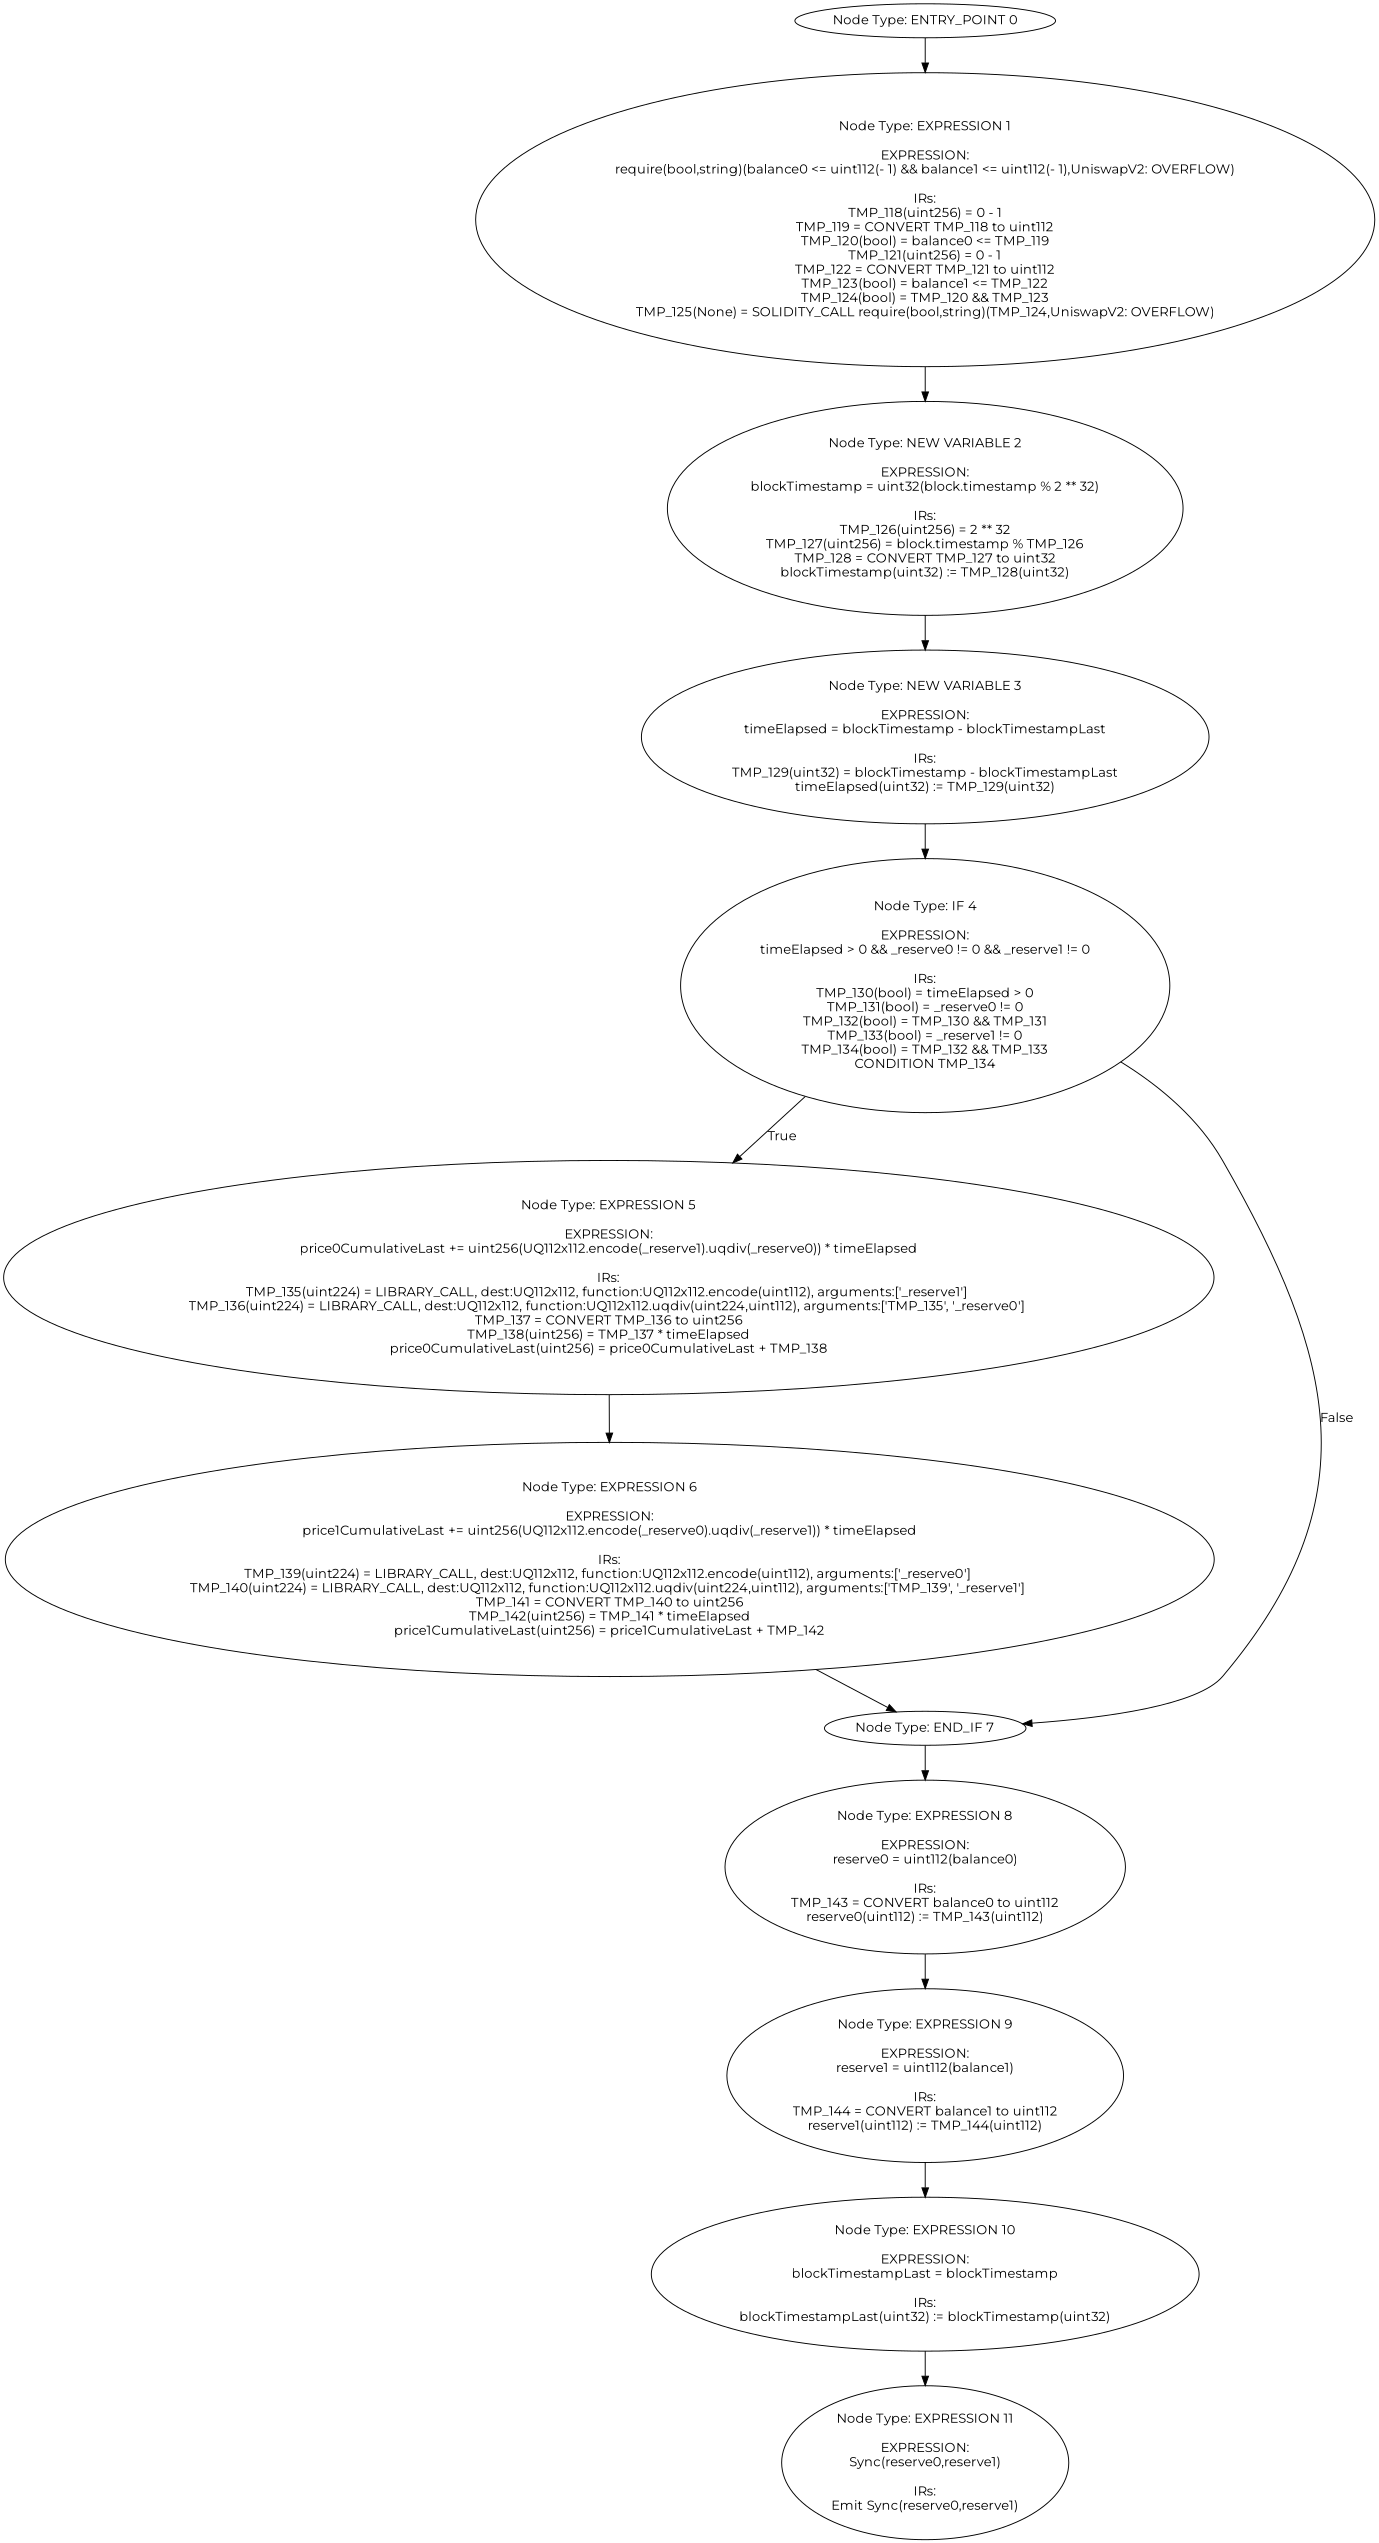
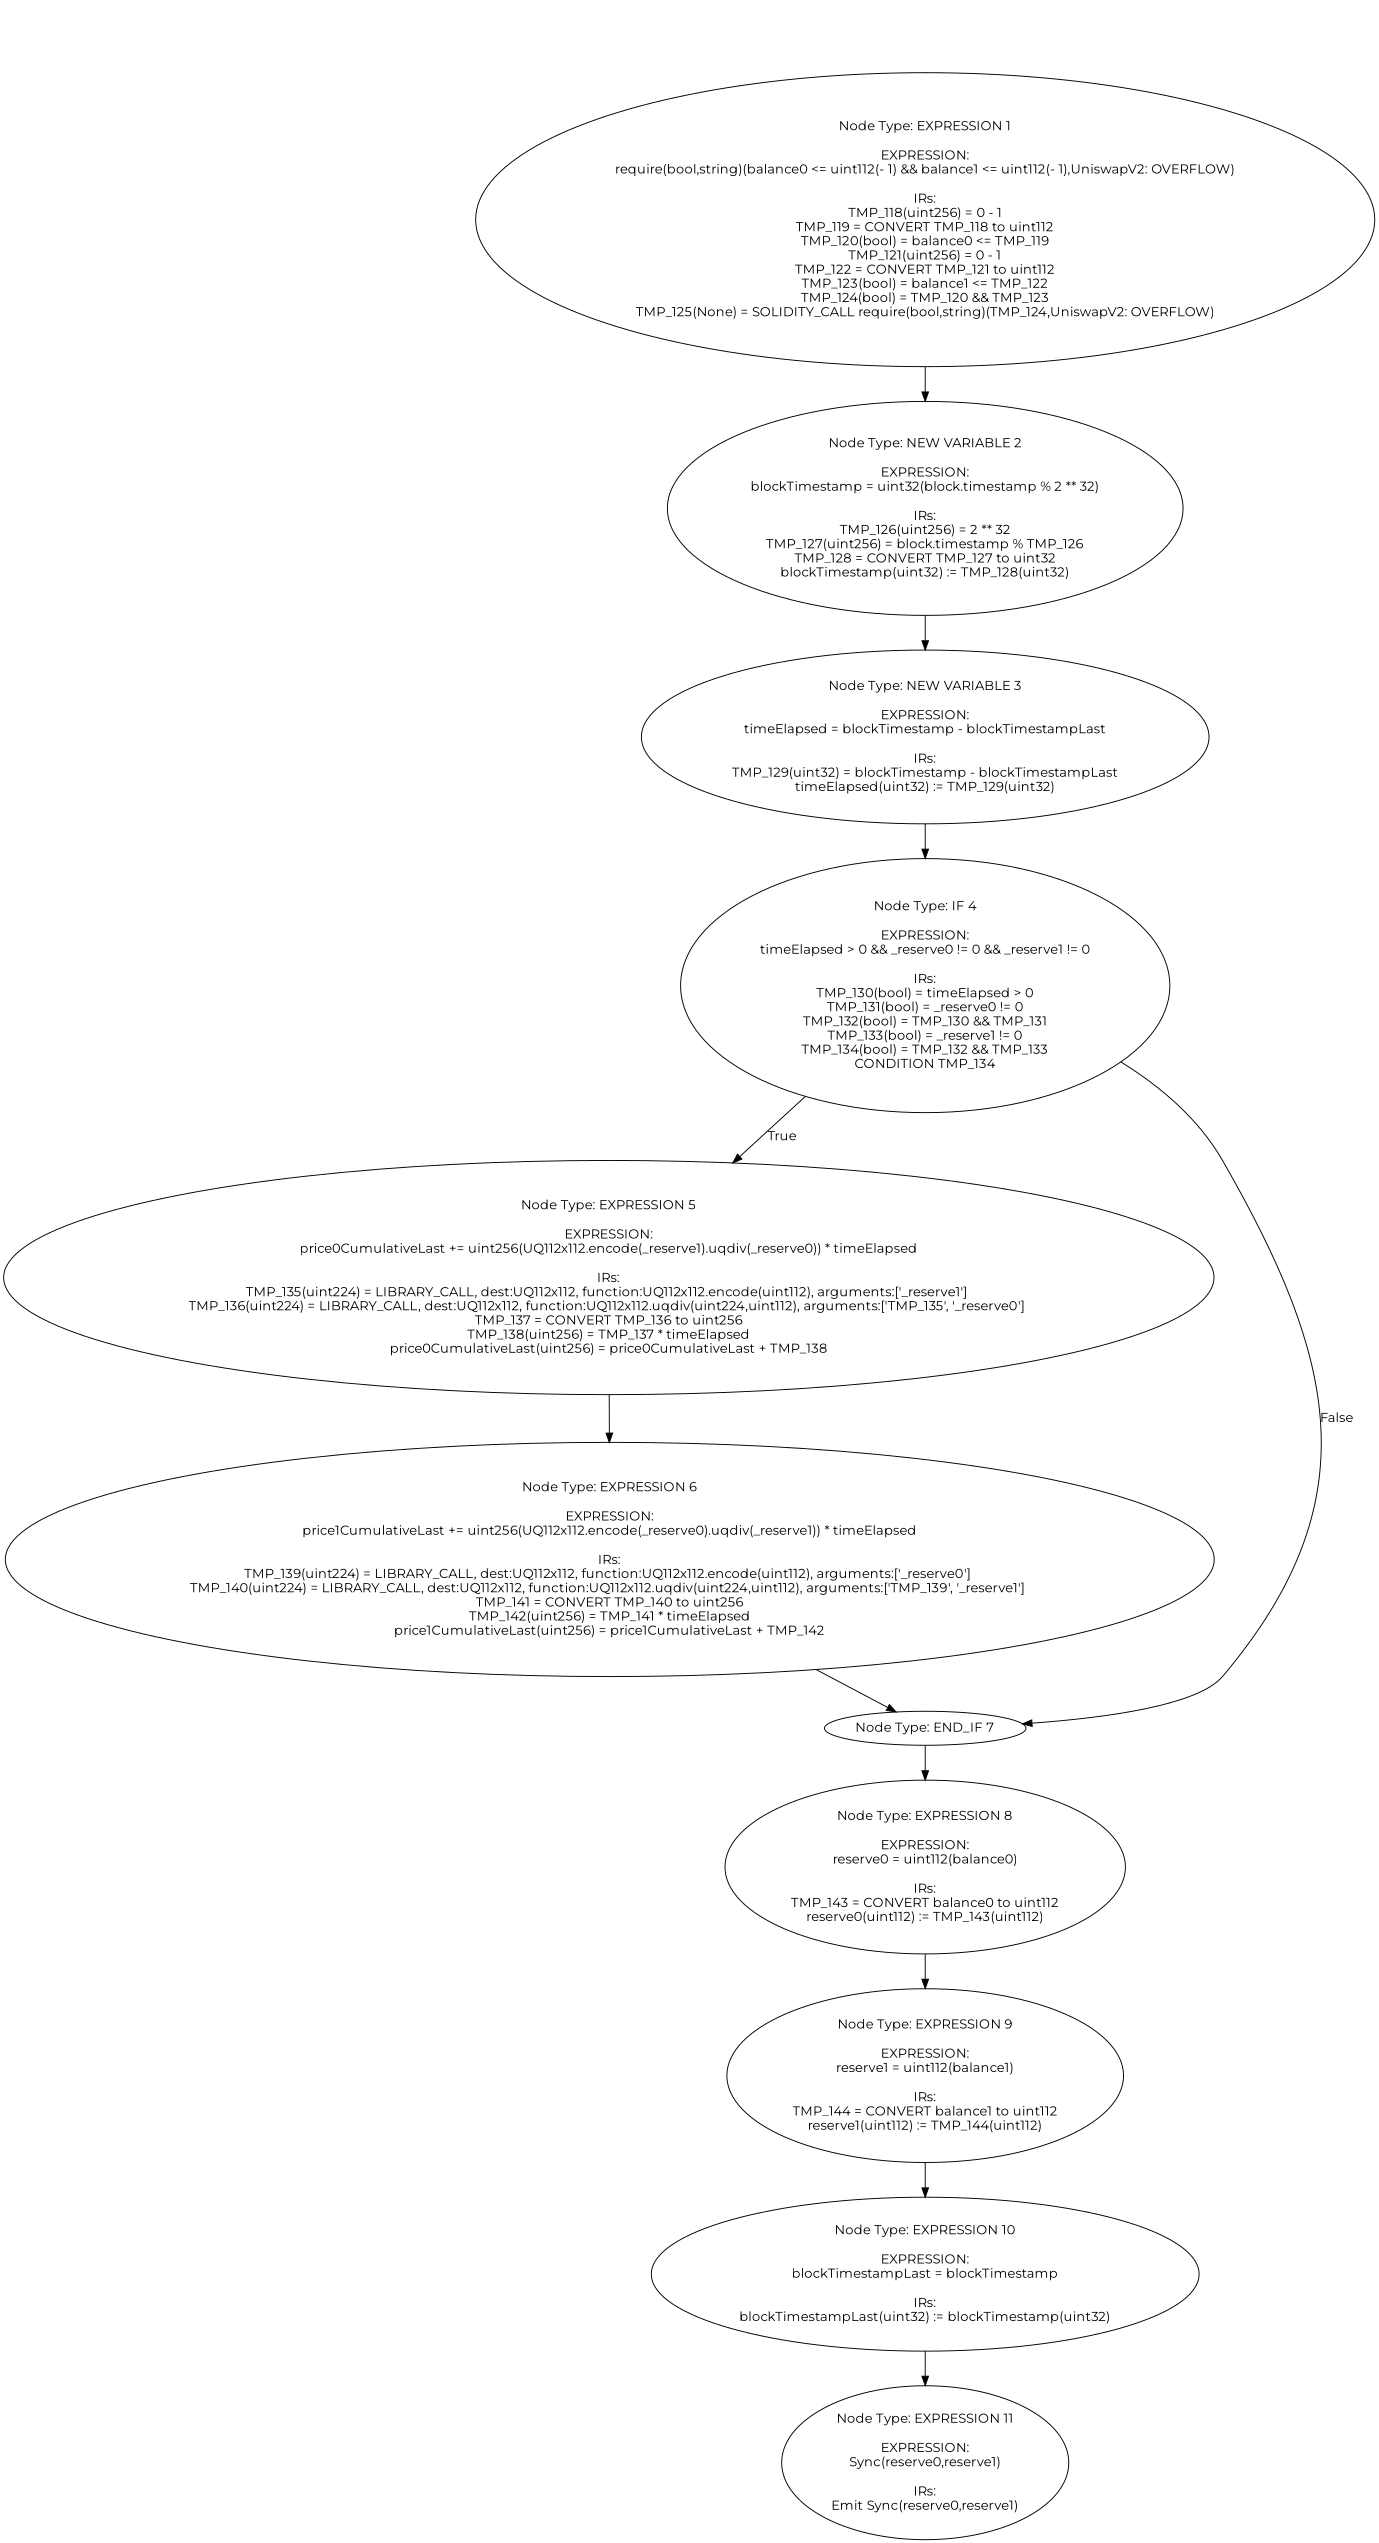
(925, 21) -> none
